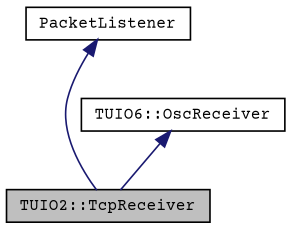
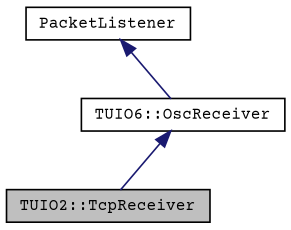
(66, 123) -> (151, 76)
